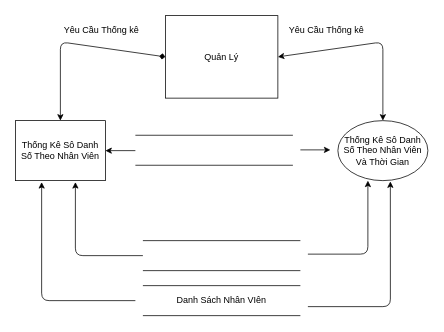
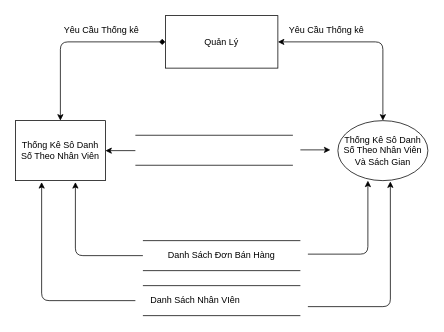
(222, 57) -> (222, 42)
(383, 150) -> (383, 150)
none -> (222, 255)
(222, 300) -> (195, 300)
